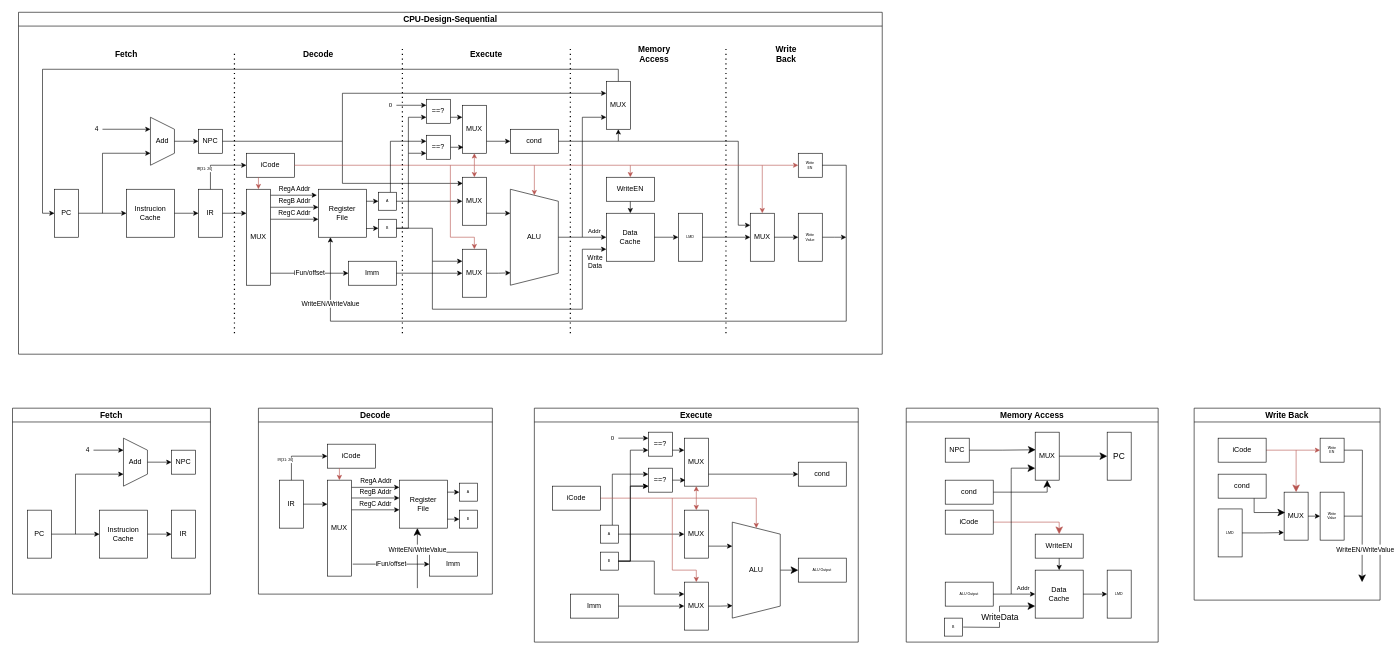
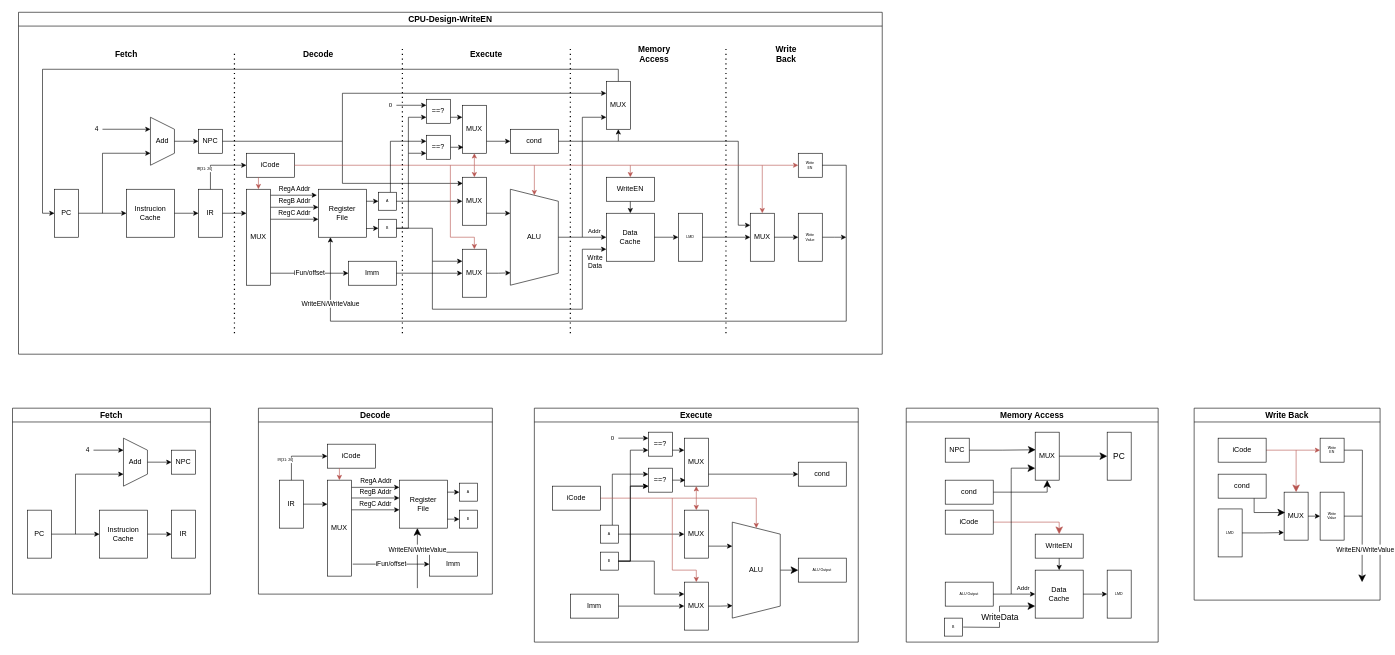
(450, 20) -> (450, 20)
